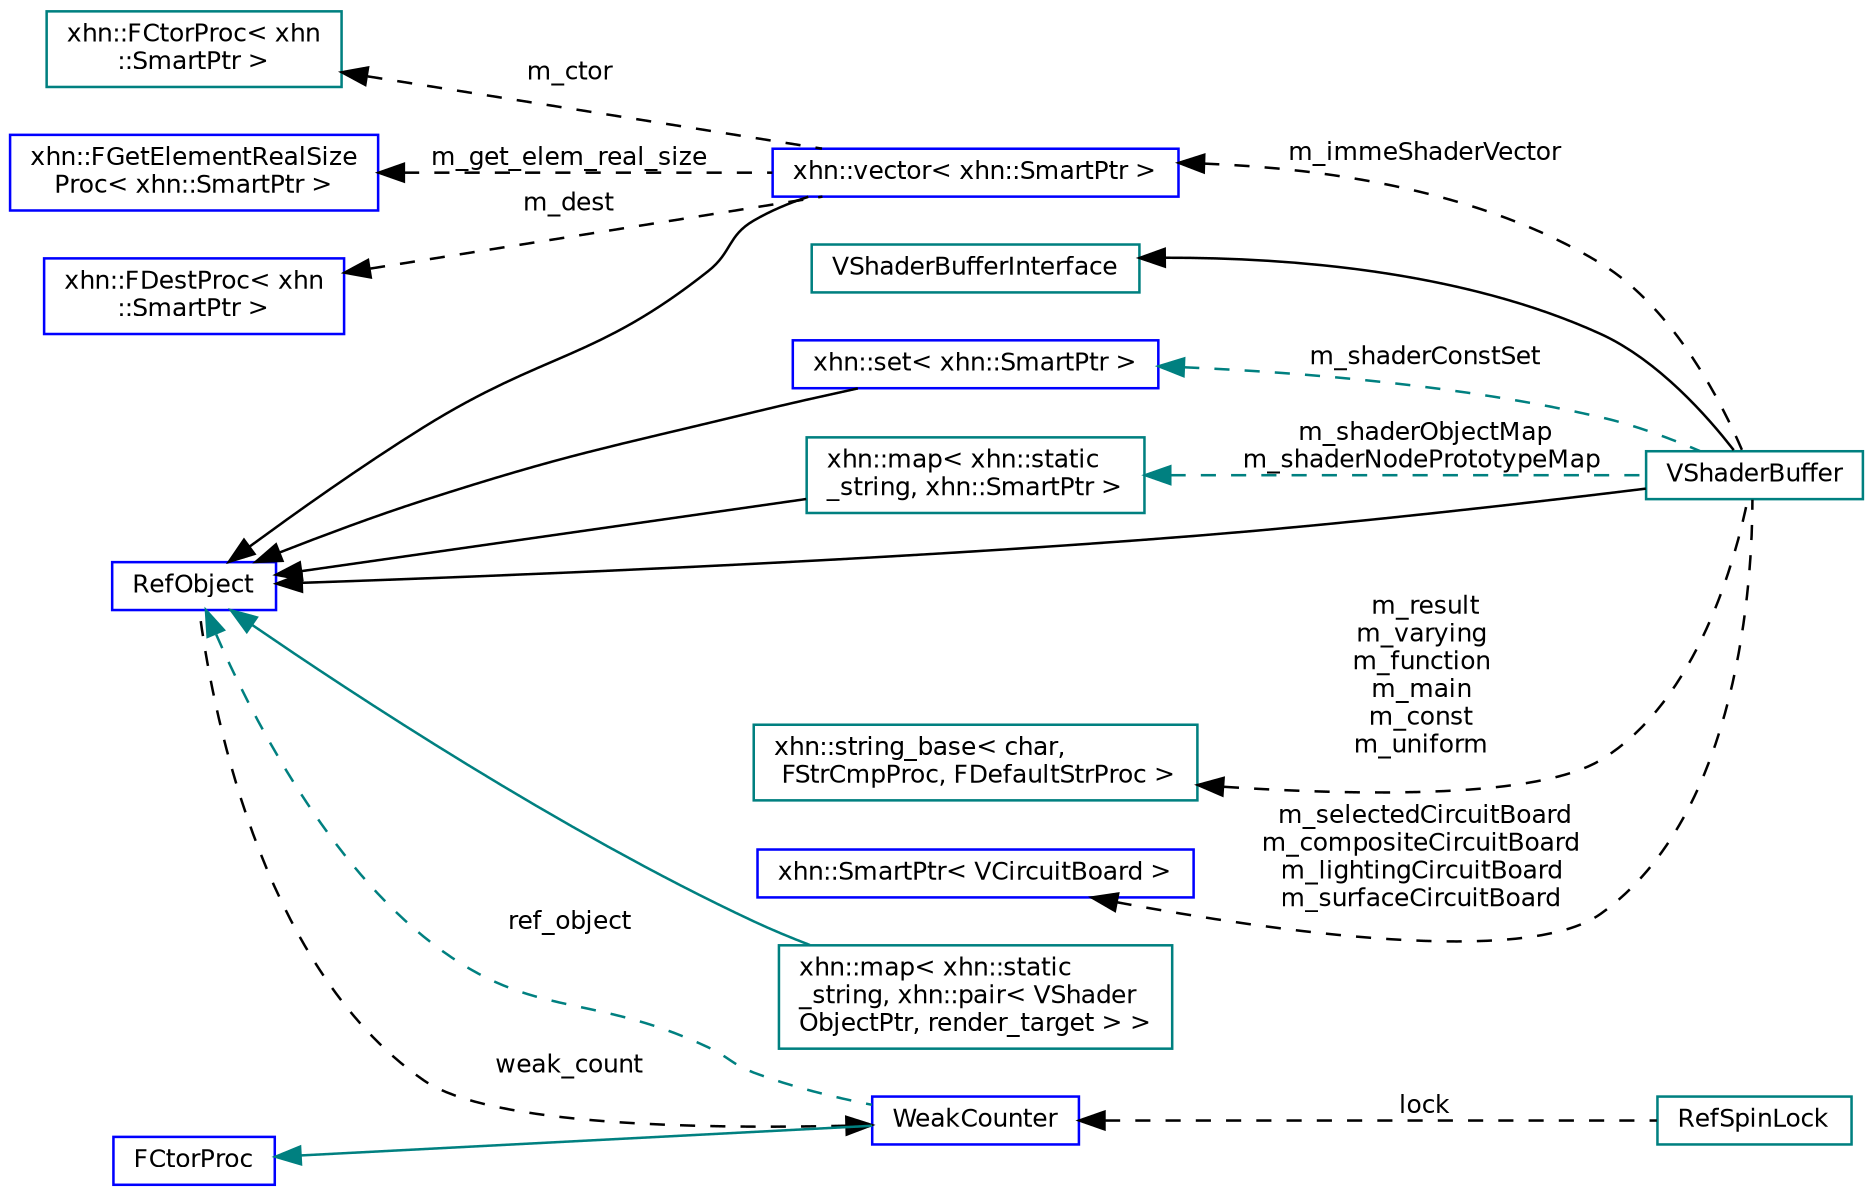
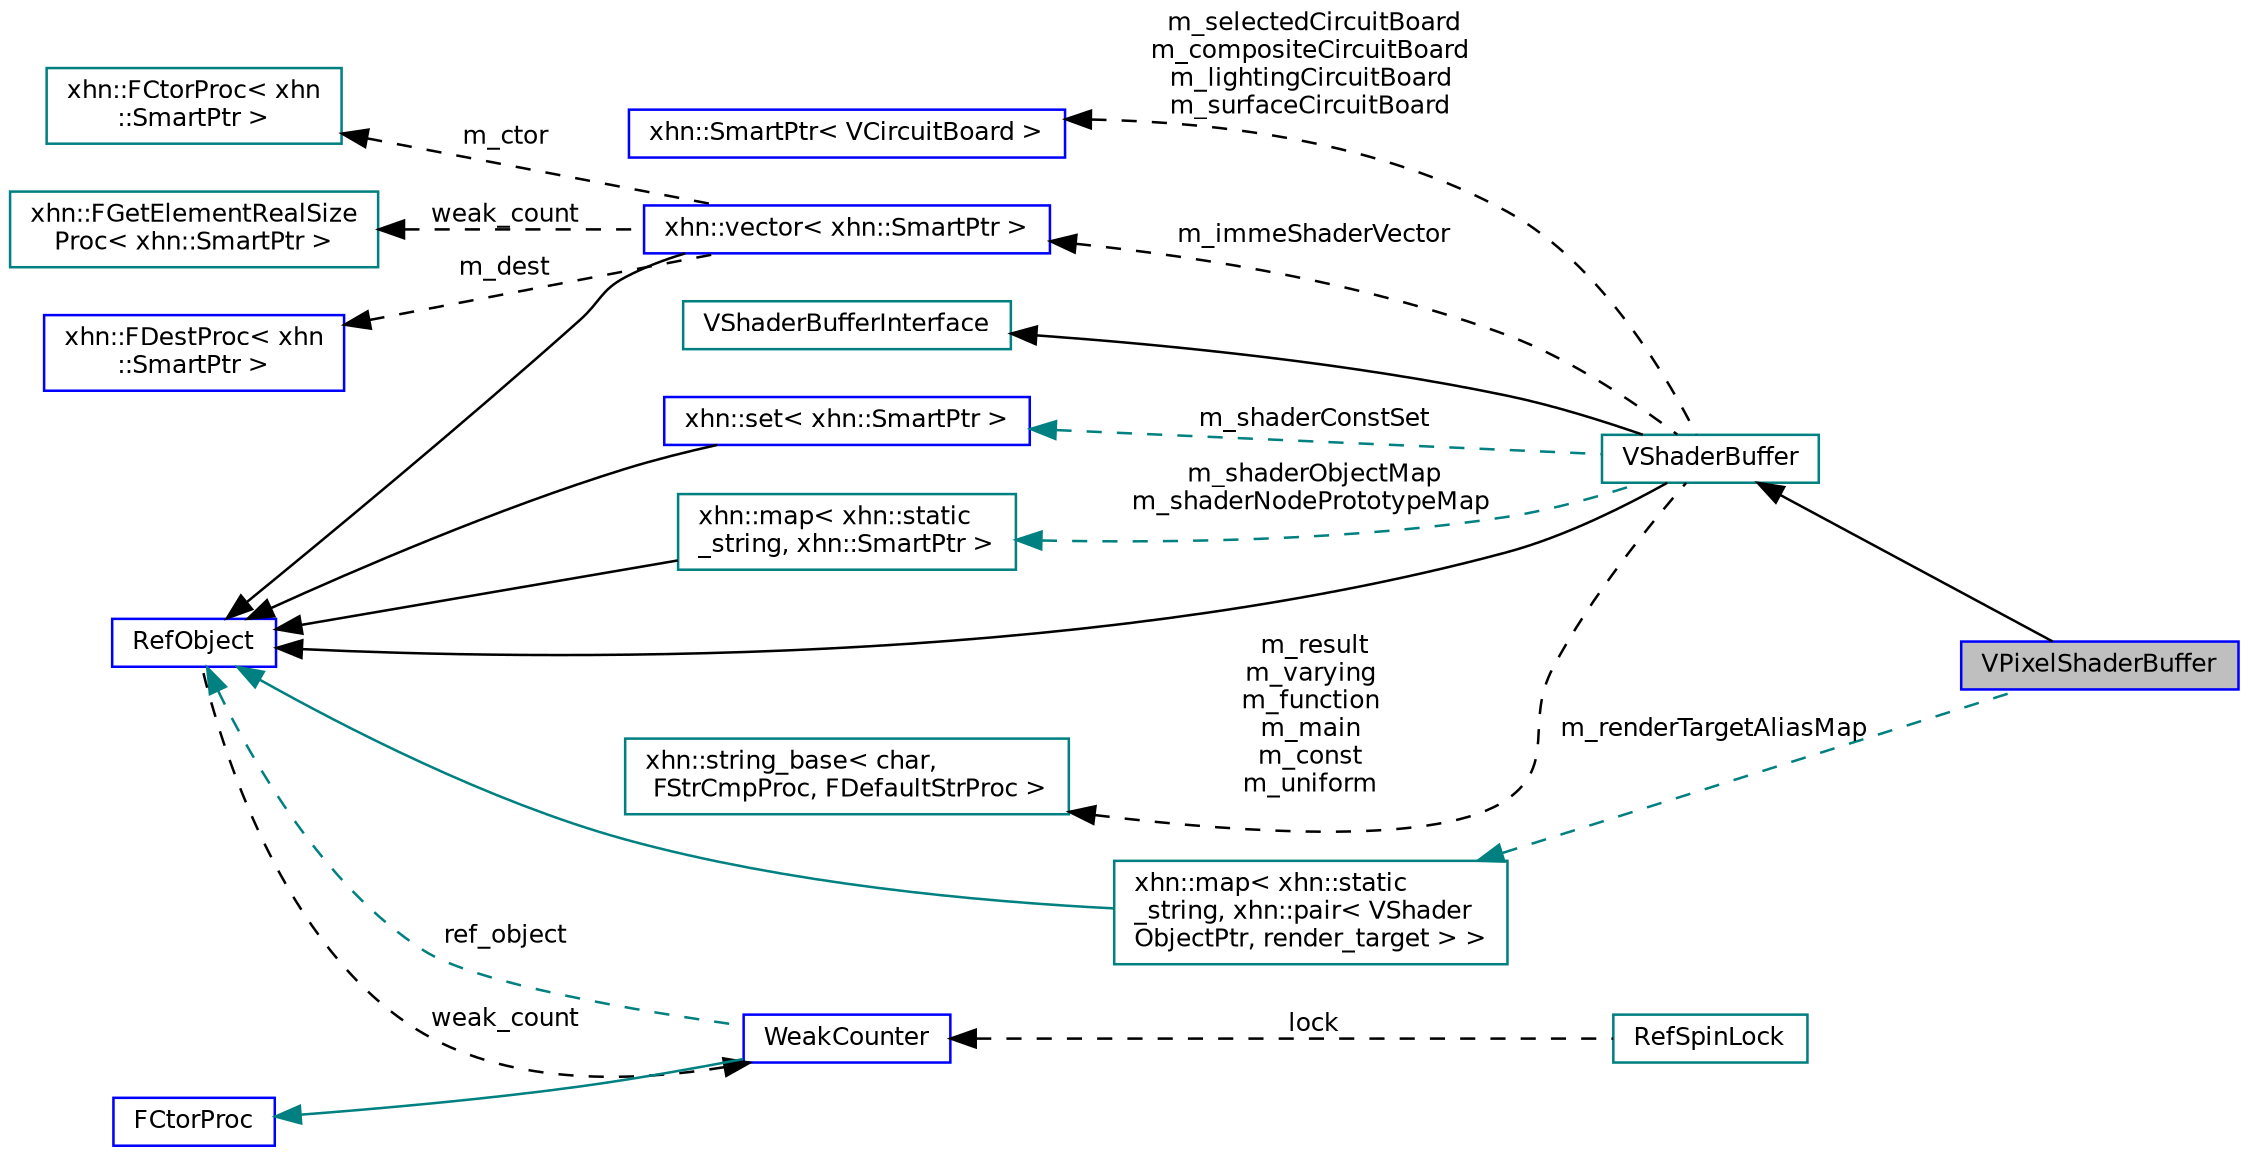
(566, 159) -> (502, 216)
(194, 173) -> (194, 229)
none -> (2100, 666)
